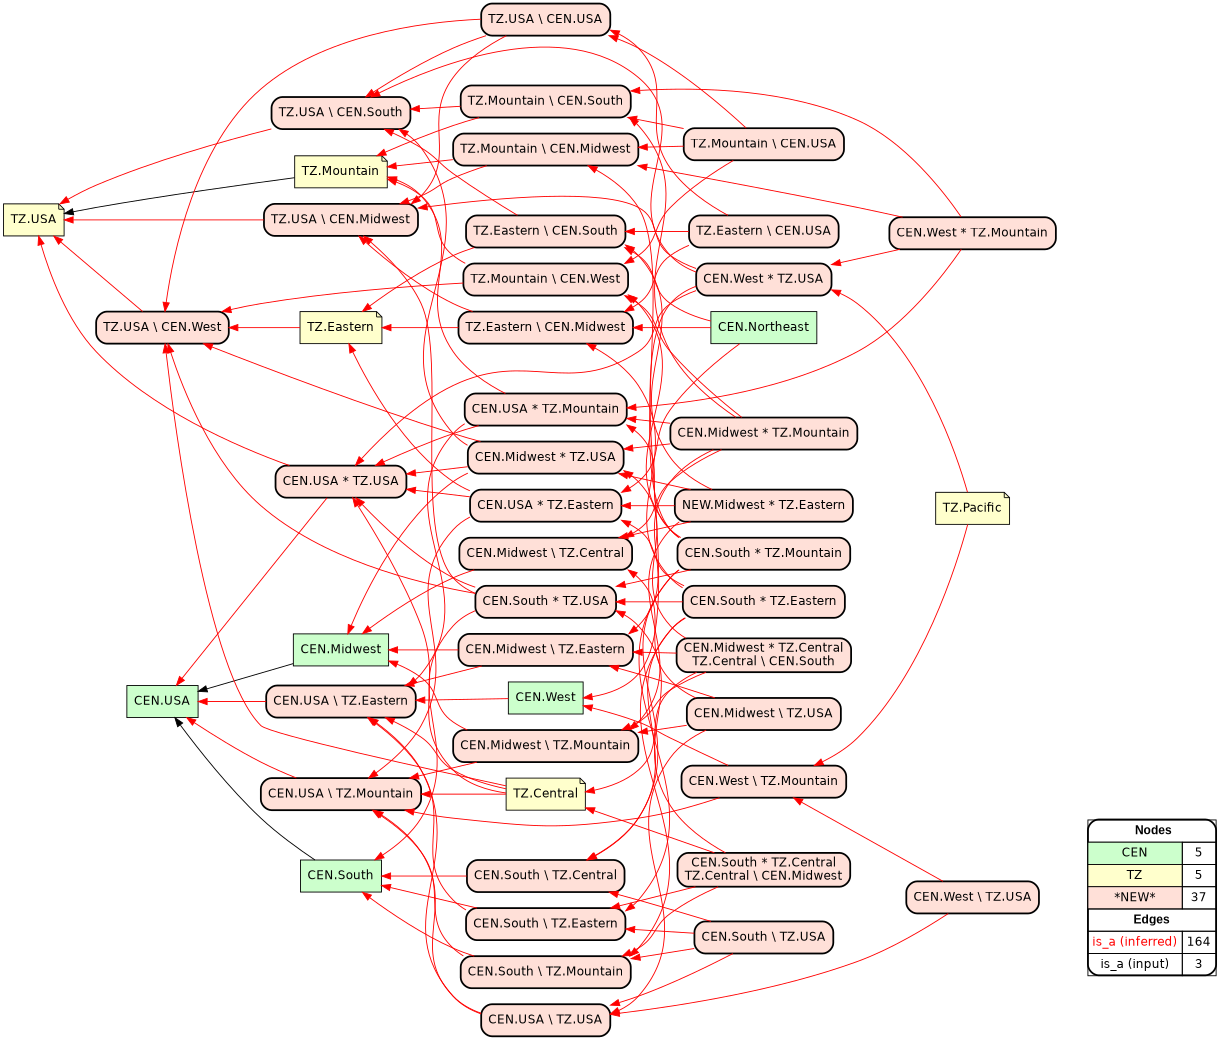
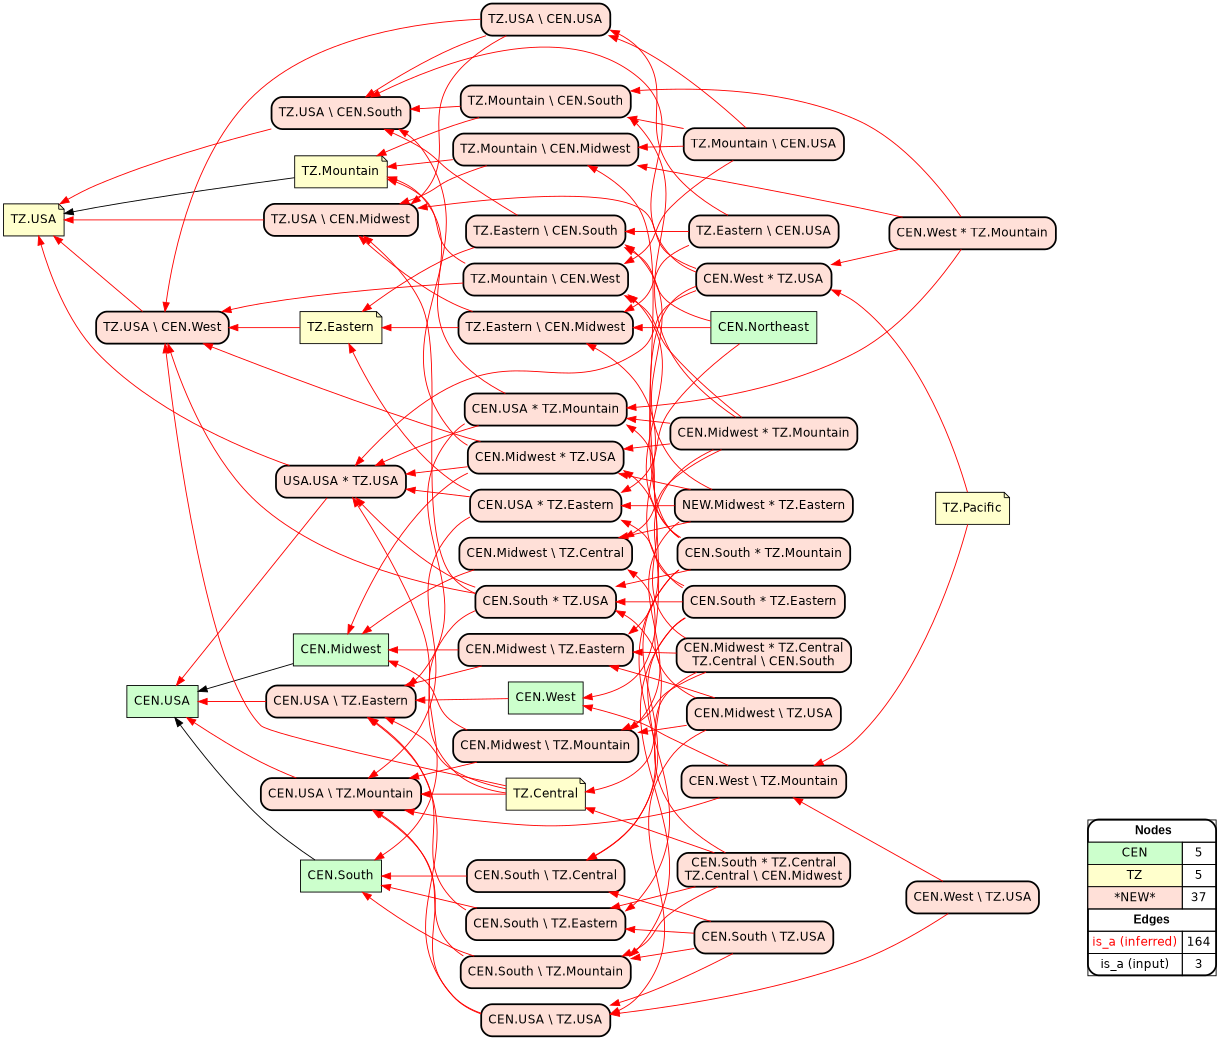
(341, 482) -> (341, 482)
